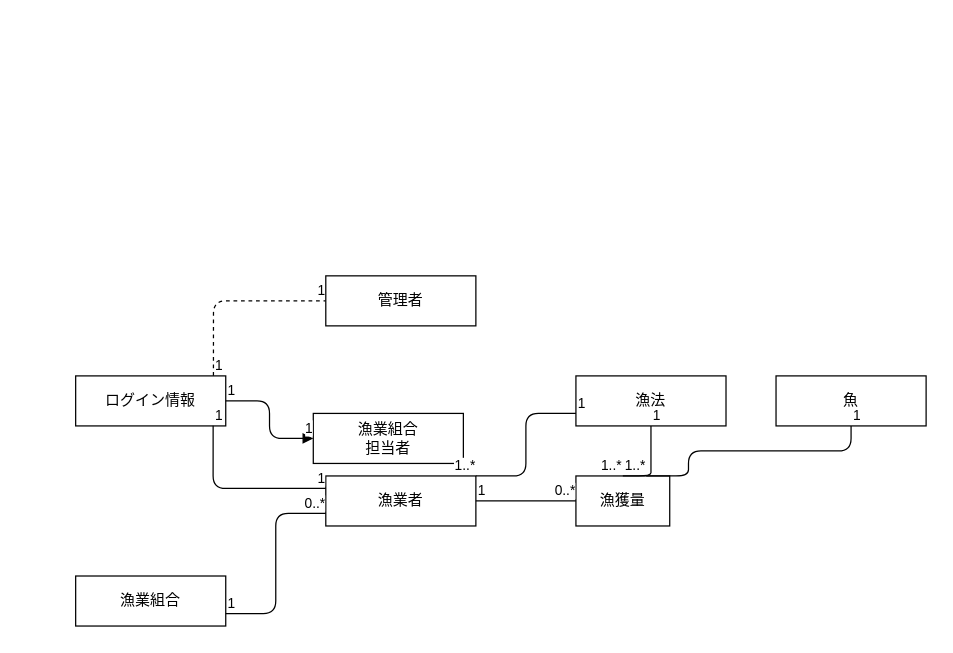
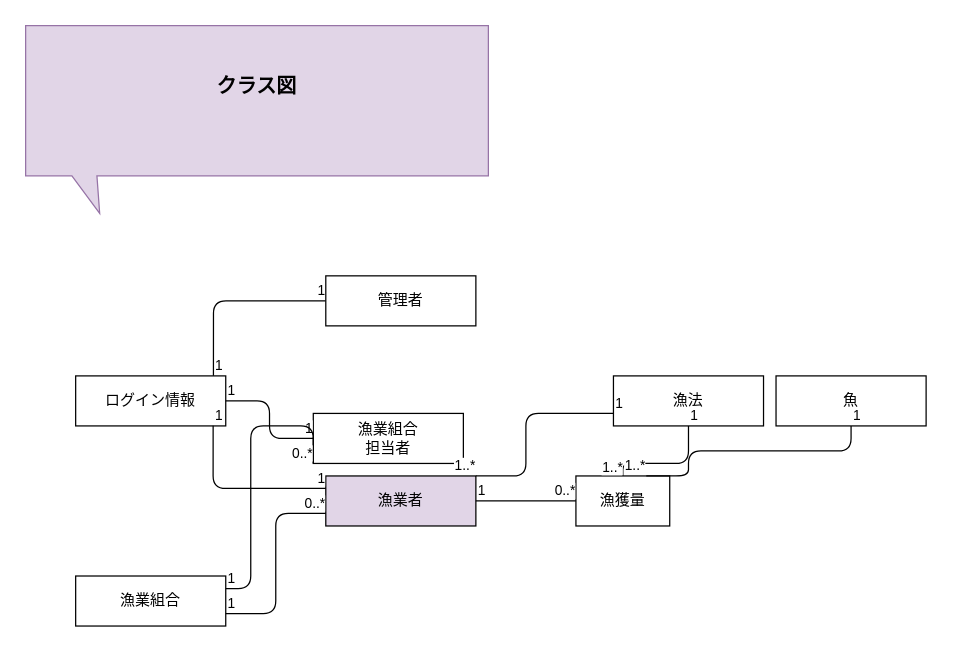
none -> (257, 119)
(237, 301) -> (237, 301)
(651, 401) -> (688, 401)
(302, 438) -> (306, 438)
none -> (251, 486)
(401, 501) -> (401, 501)
